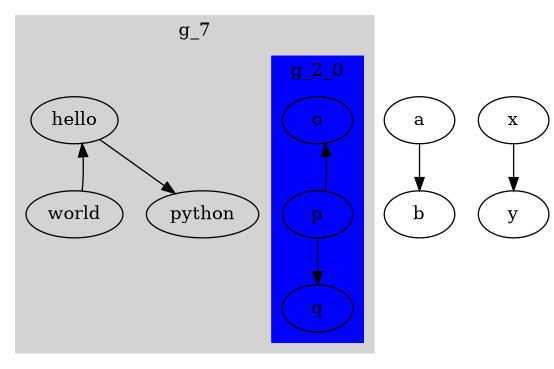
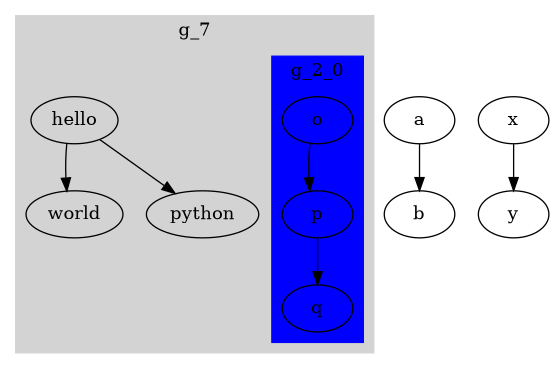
(83, 174) -> (66, 161)
(326, 174) -> (309, 161)
